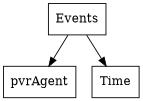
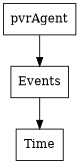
(61, 47) -> (40, 46)
